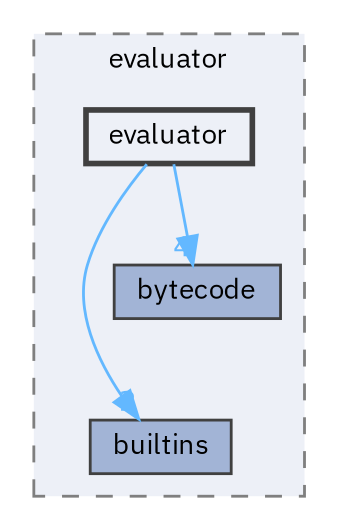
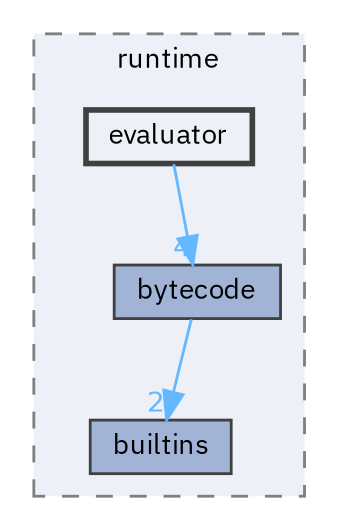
(169, 61) -> (169, 61)
(85, 276) -> (182, 356)
